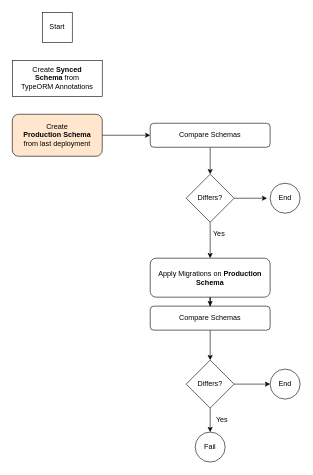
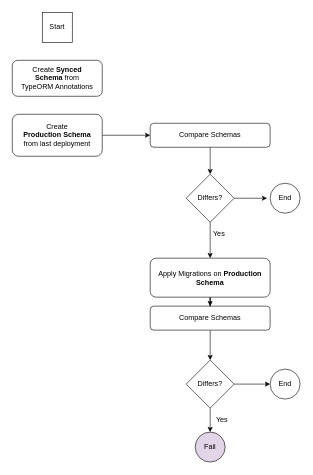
(57, 78) -> (57, 78)
(57, 135) -> (57, 135)
(210, 447) -> (210, 447)
